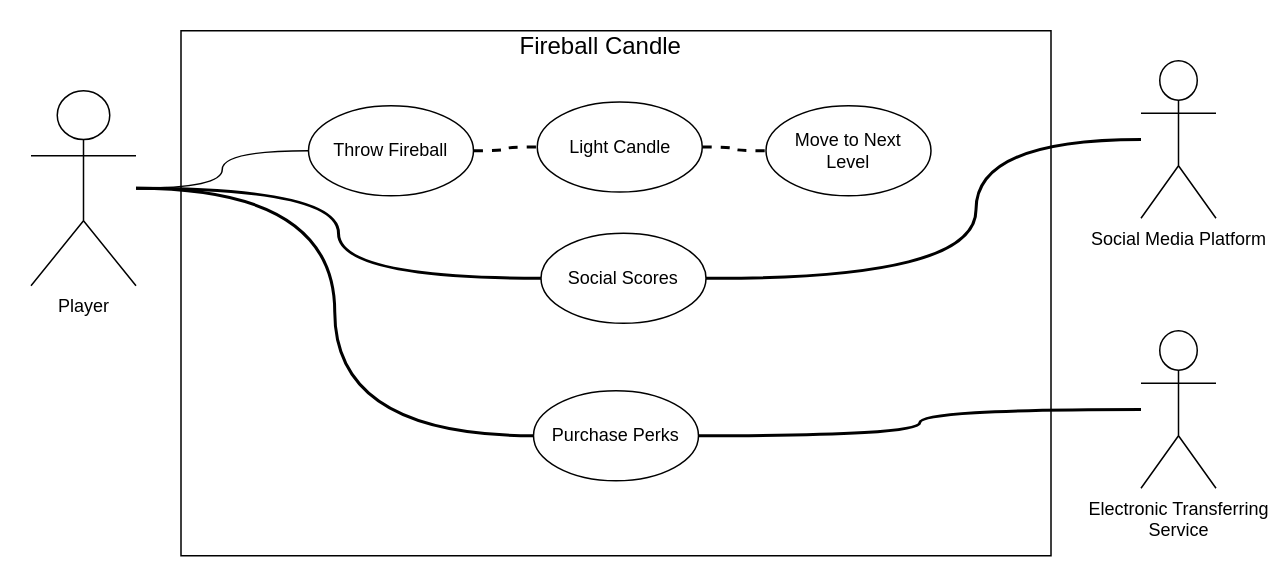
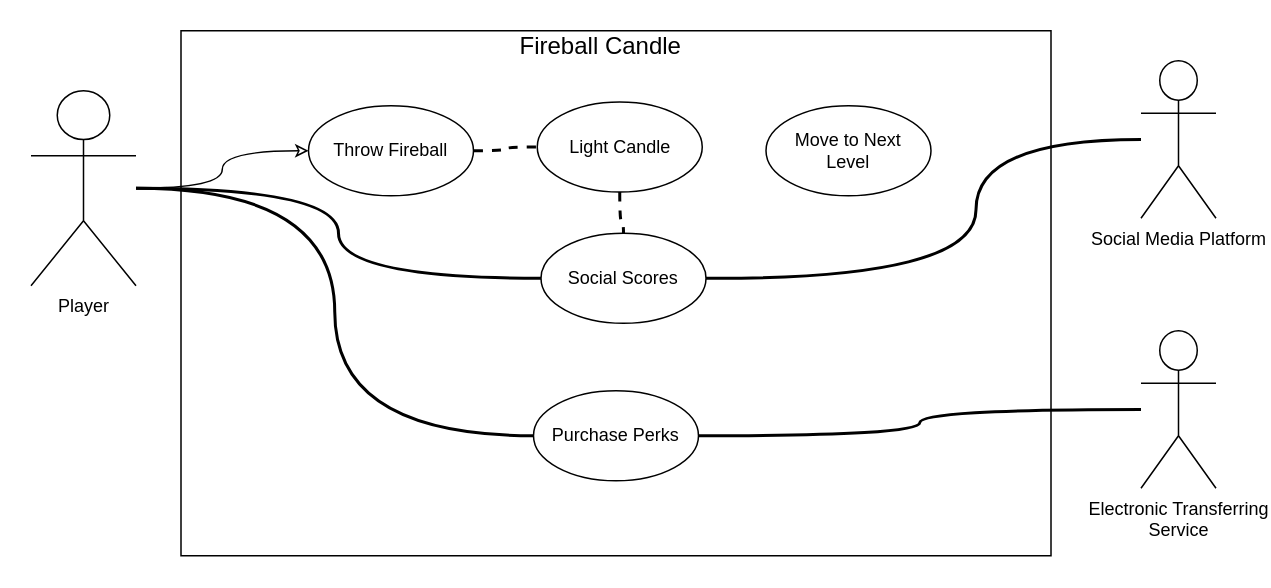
(735, 150) -> (620, 203)
(301, 151) -> (297, 151)
